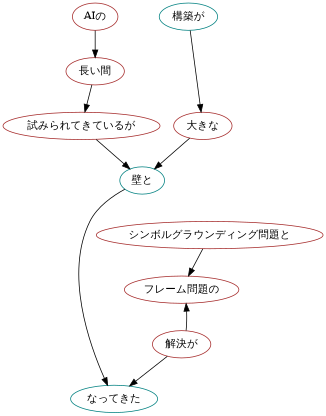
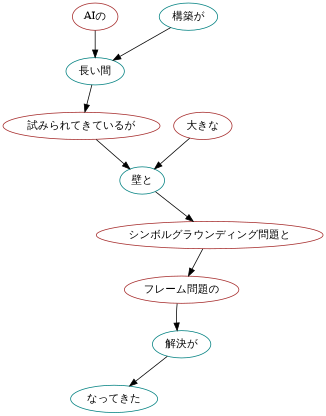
(195, 67) -> (145, 42)
(95, 71) -> (95, 71)
(79, 277) -> (171, 204)
(187, 321) -> (177, 313)
(182, 344) -> (182, 344)
